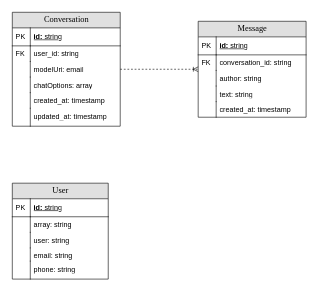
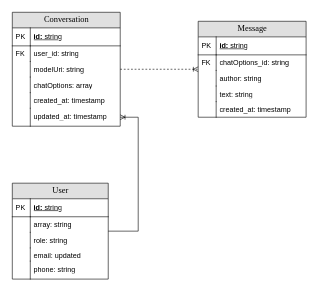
(262, 63) -> (260, 63)
(59, 70) -> (61, 70)
none -> (138, 231)
(55, 241) -> (54, 241)
(55, 257) -> (58, 257)
